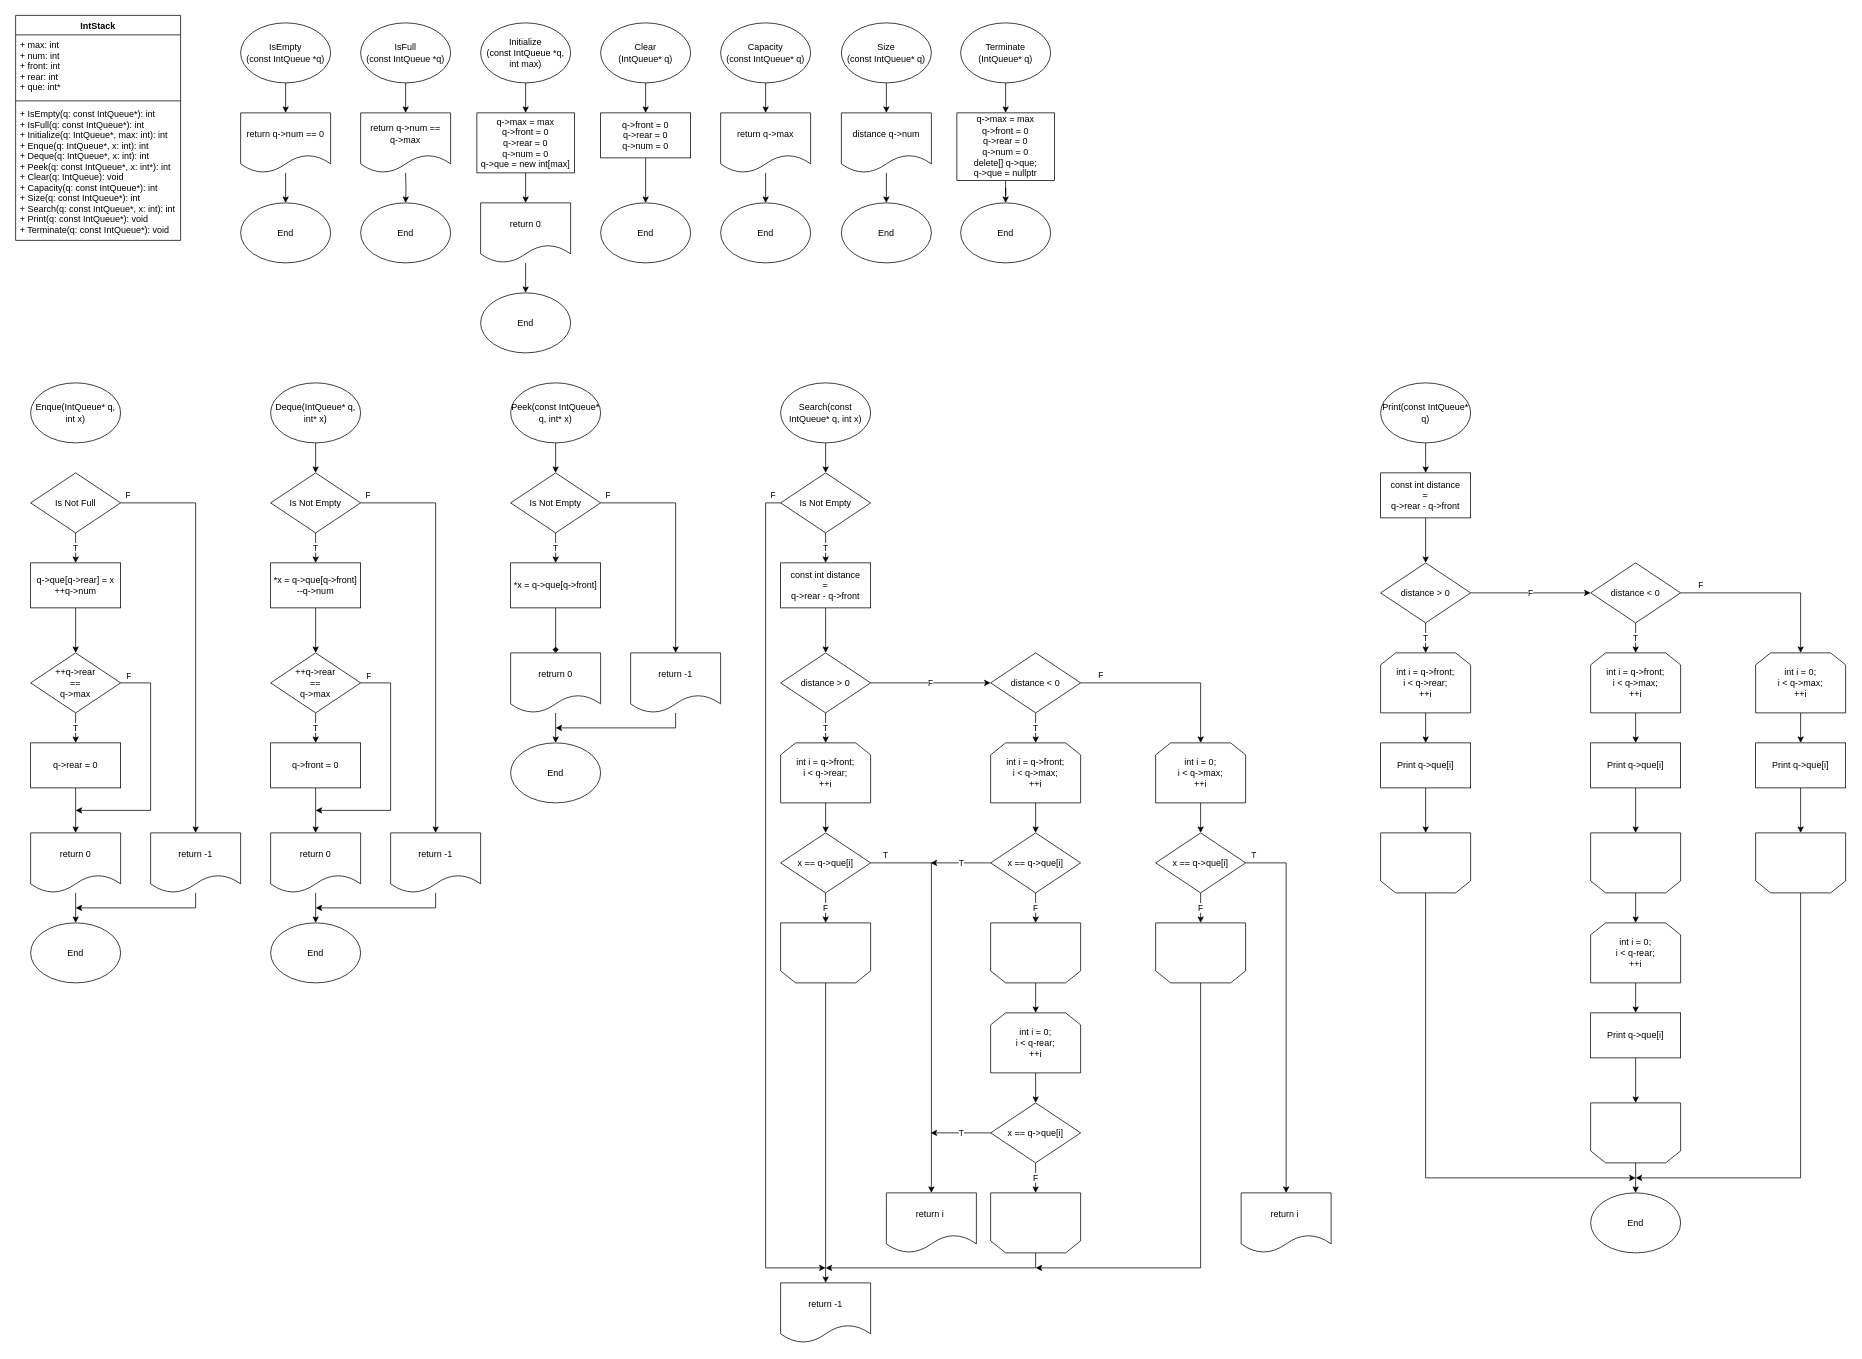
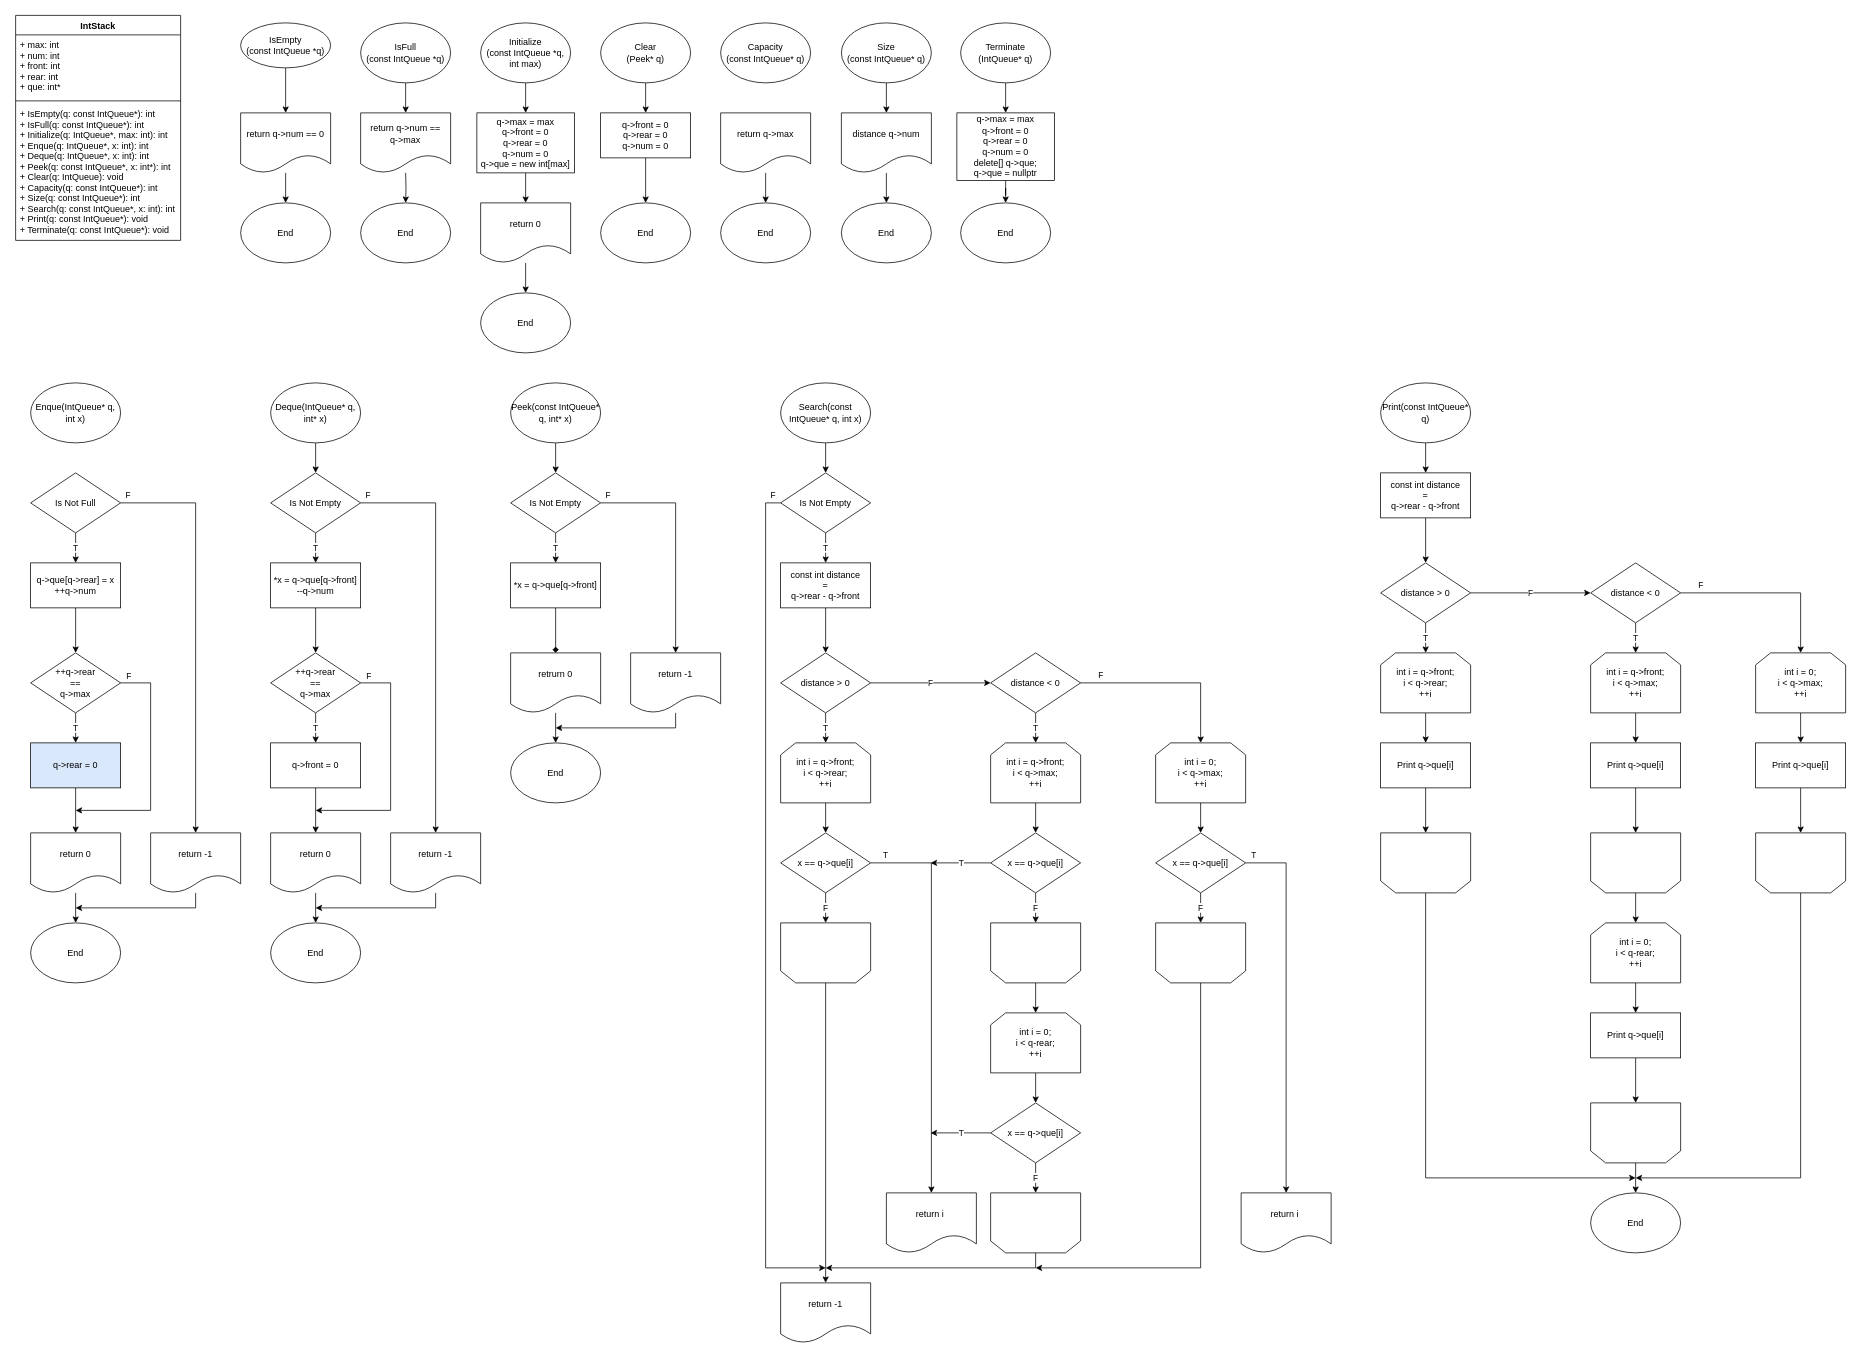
(285, 53) -> (285, 45)
(645, 53) -> (645, 53)
(765, 95) -> none
(75, 765) -> (75, 765)
